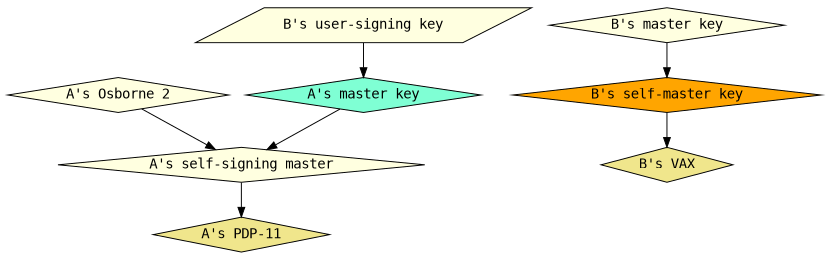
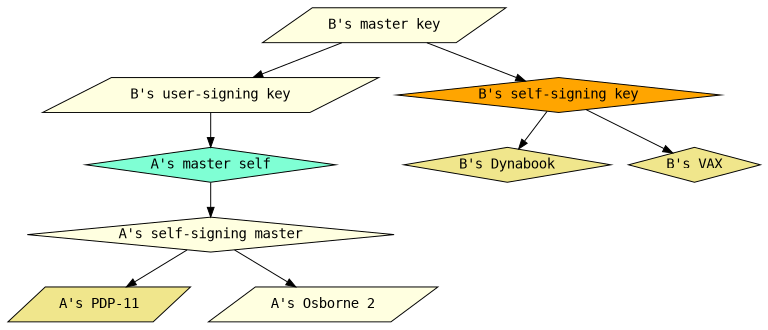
(667, 25) -> (384, 25)
none -> (302, 58)
(118, 95) -> (323, 304)
(364, 95) -> (211, 165)
(667, 95) -> (559, 95)
(174, 127) -> (261, 266)
none -> (507, 165)
(241, 235) -> (99, 304)
